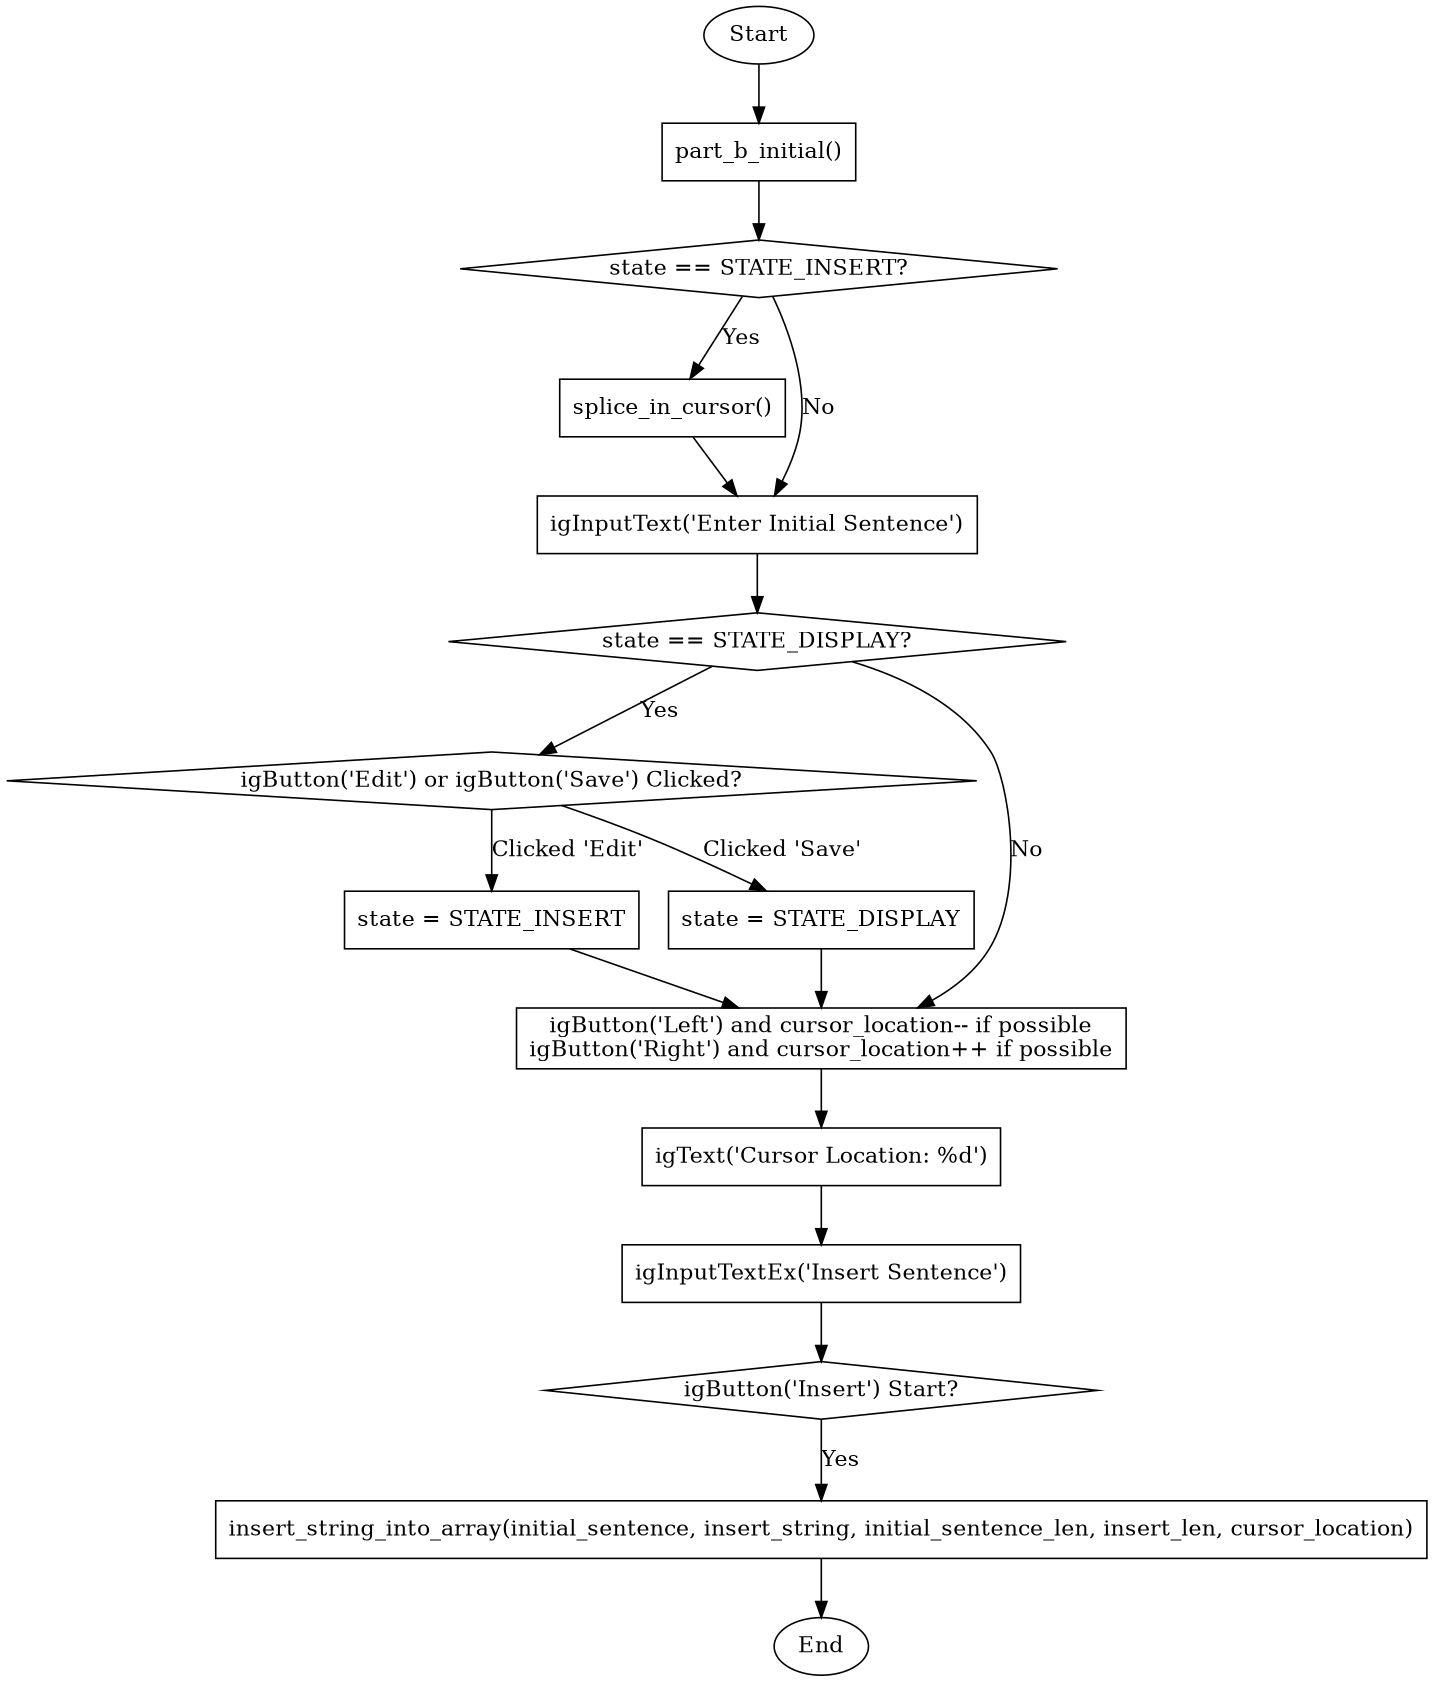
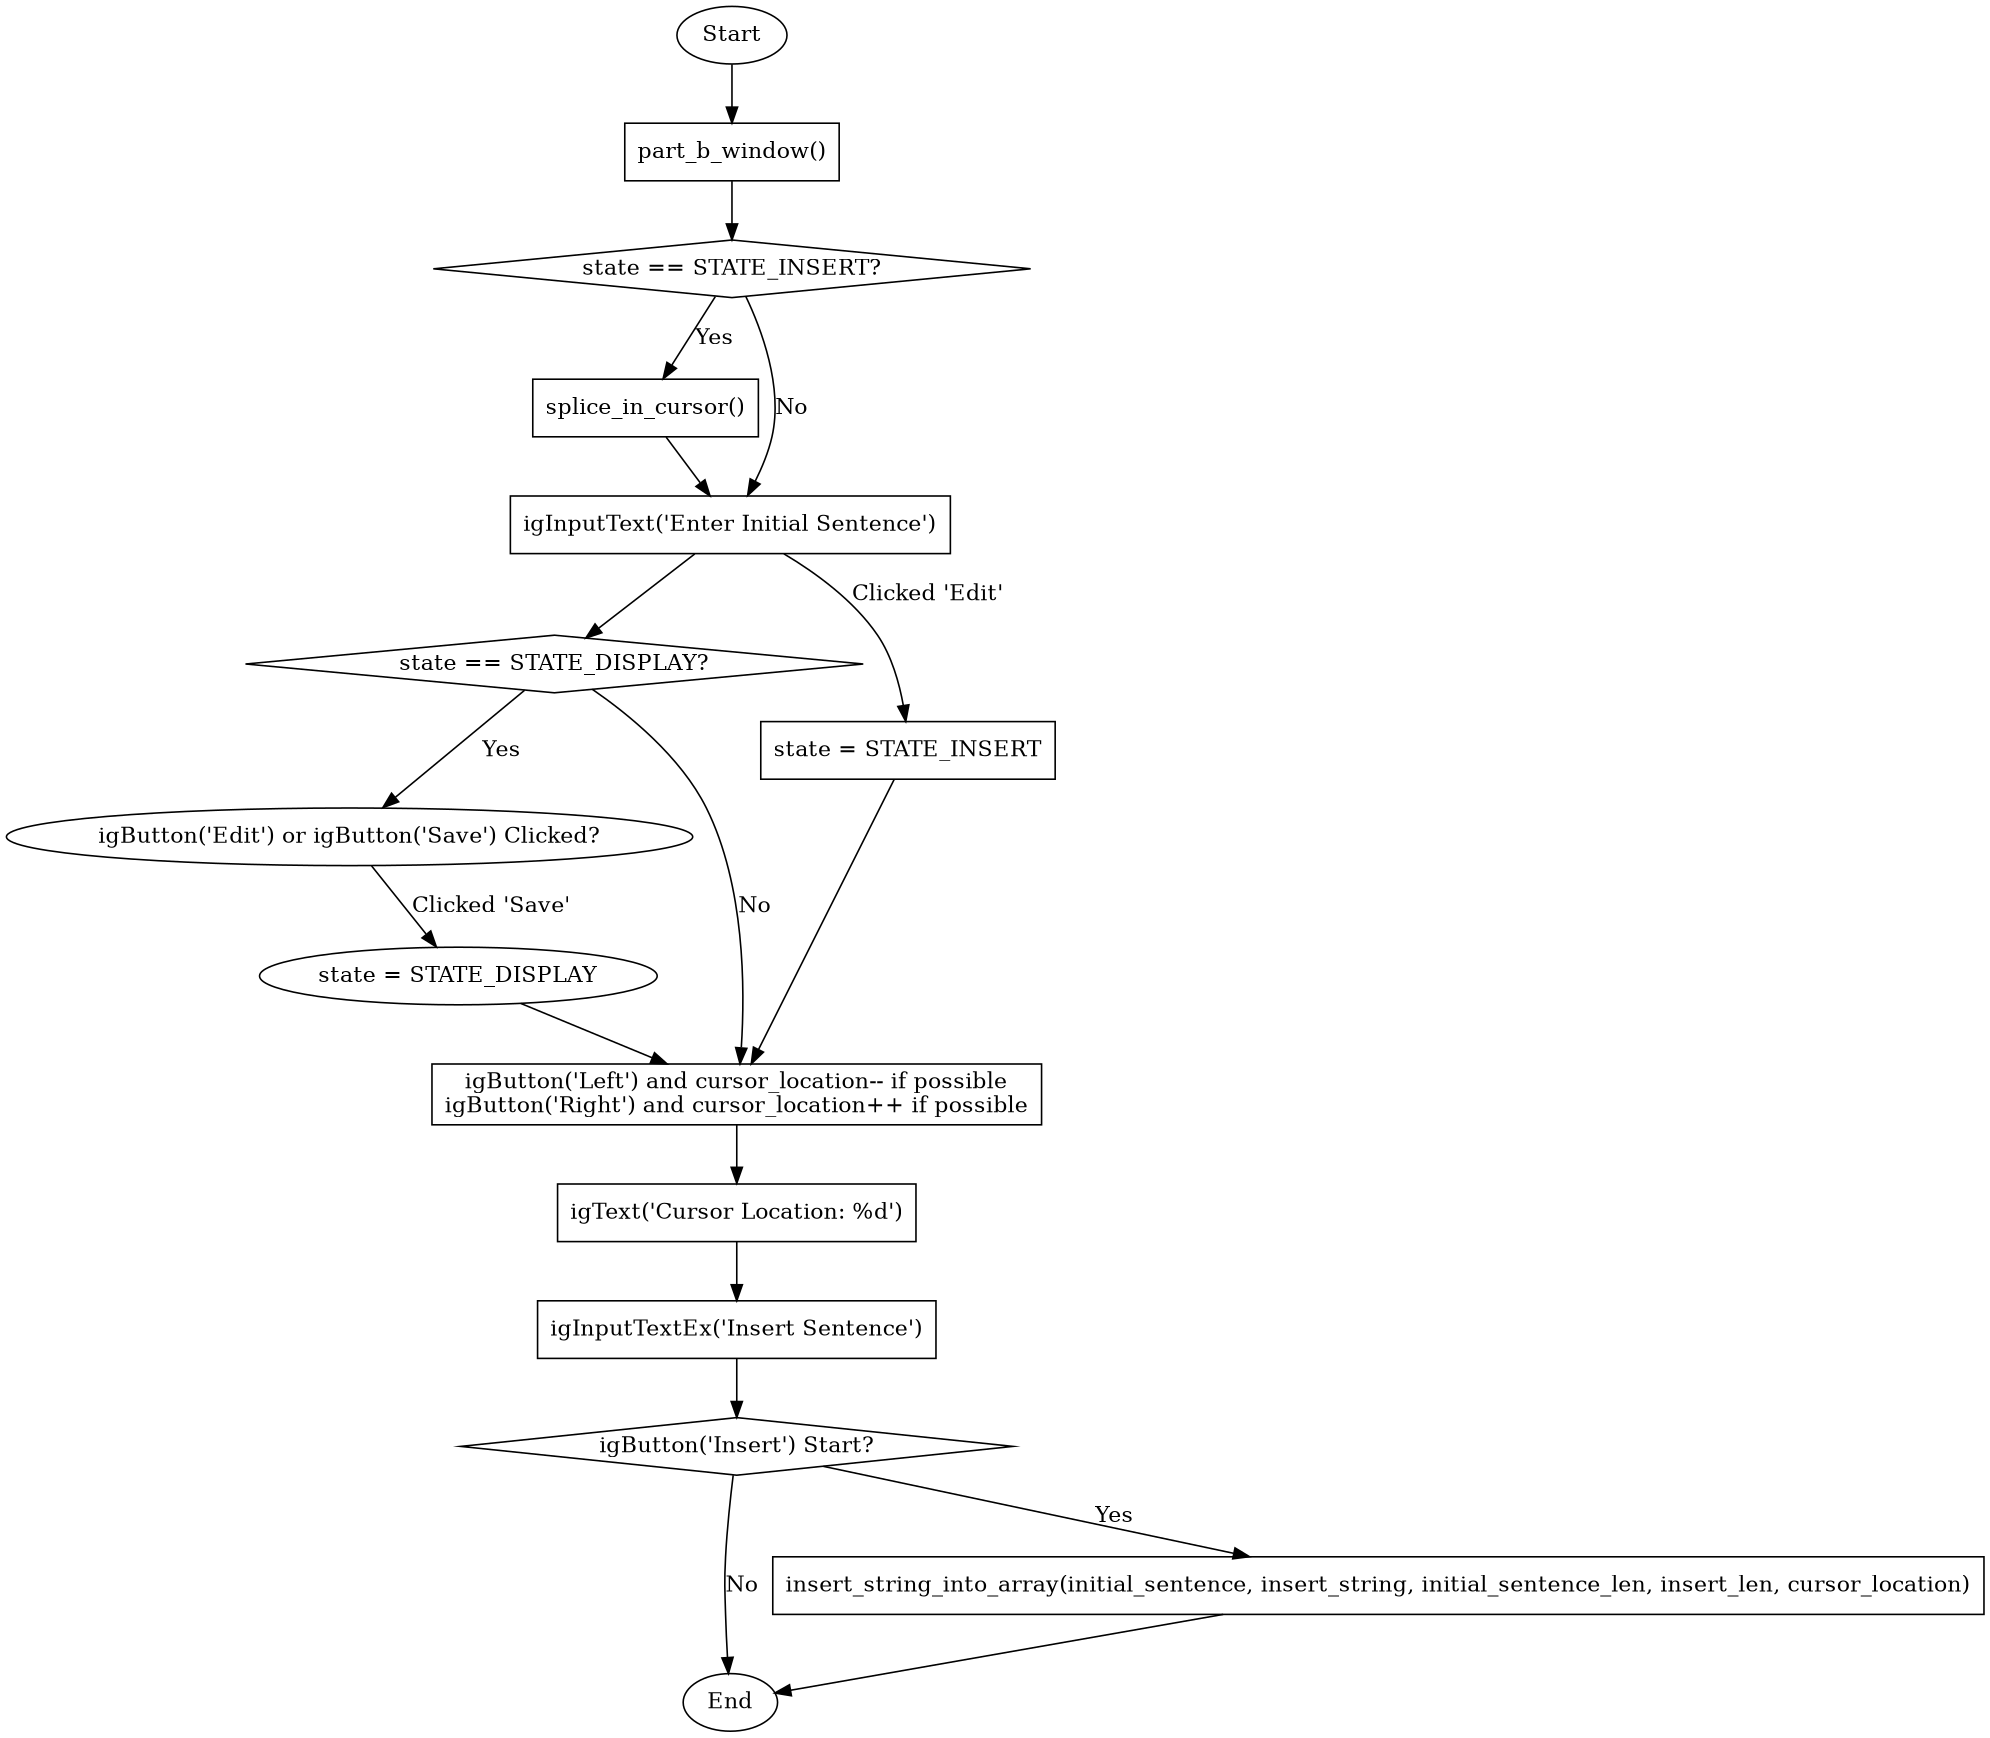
(759, 152) -> (732, 152)
(492, 781) -> (350, 837)
(492, 842) -> (862, 616)
(821, 920) -> (458, 976)
none -> (725, 1566)
